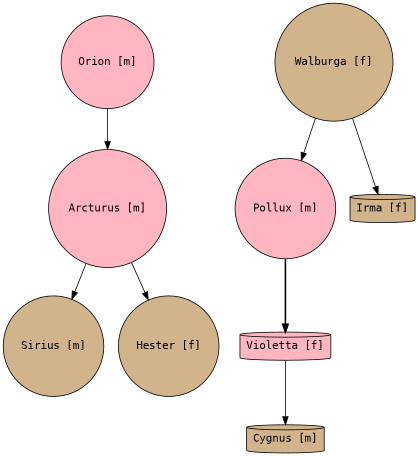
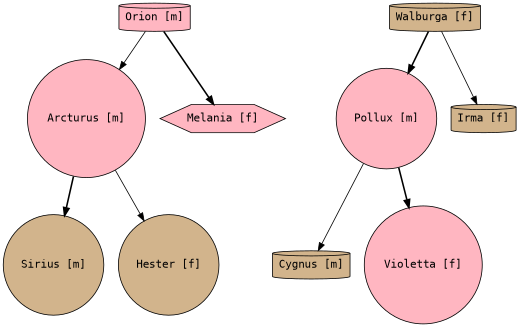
(108, 62) -> (155, 17)
(334, 62) -> (435, 17)
none -> (223, 119)
(310, 136) -> (420, 49)
(80, 278) -> (70, 192)
(285, 346) -> (423, 265)
(285, 389) -> (343, 204)
